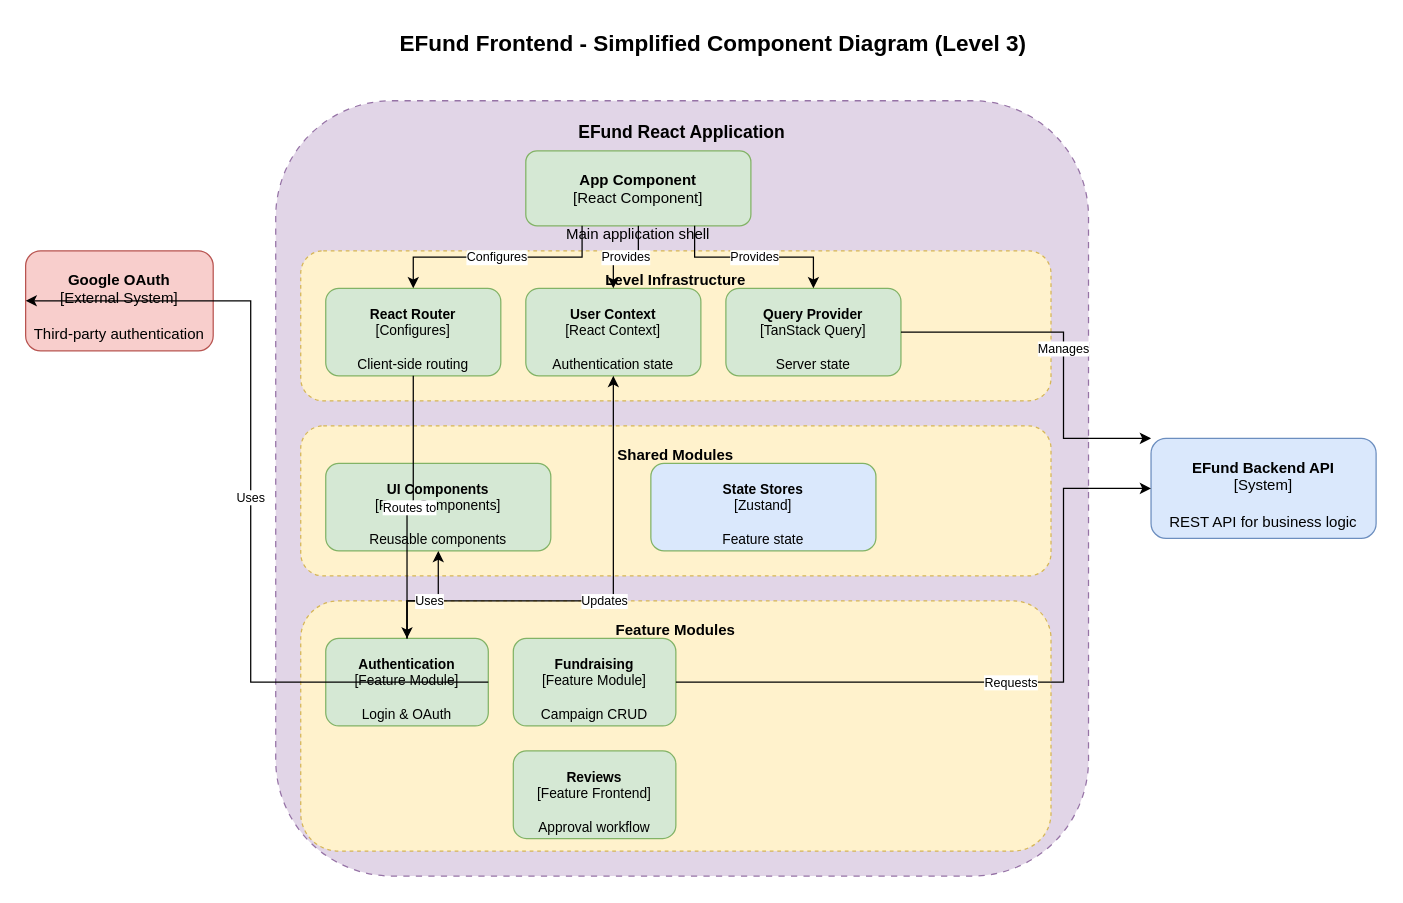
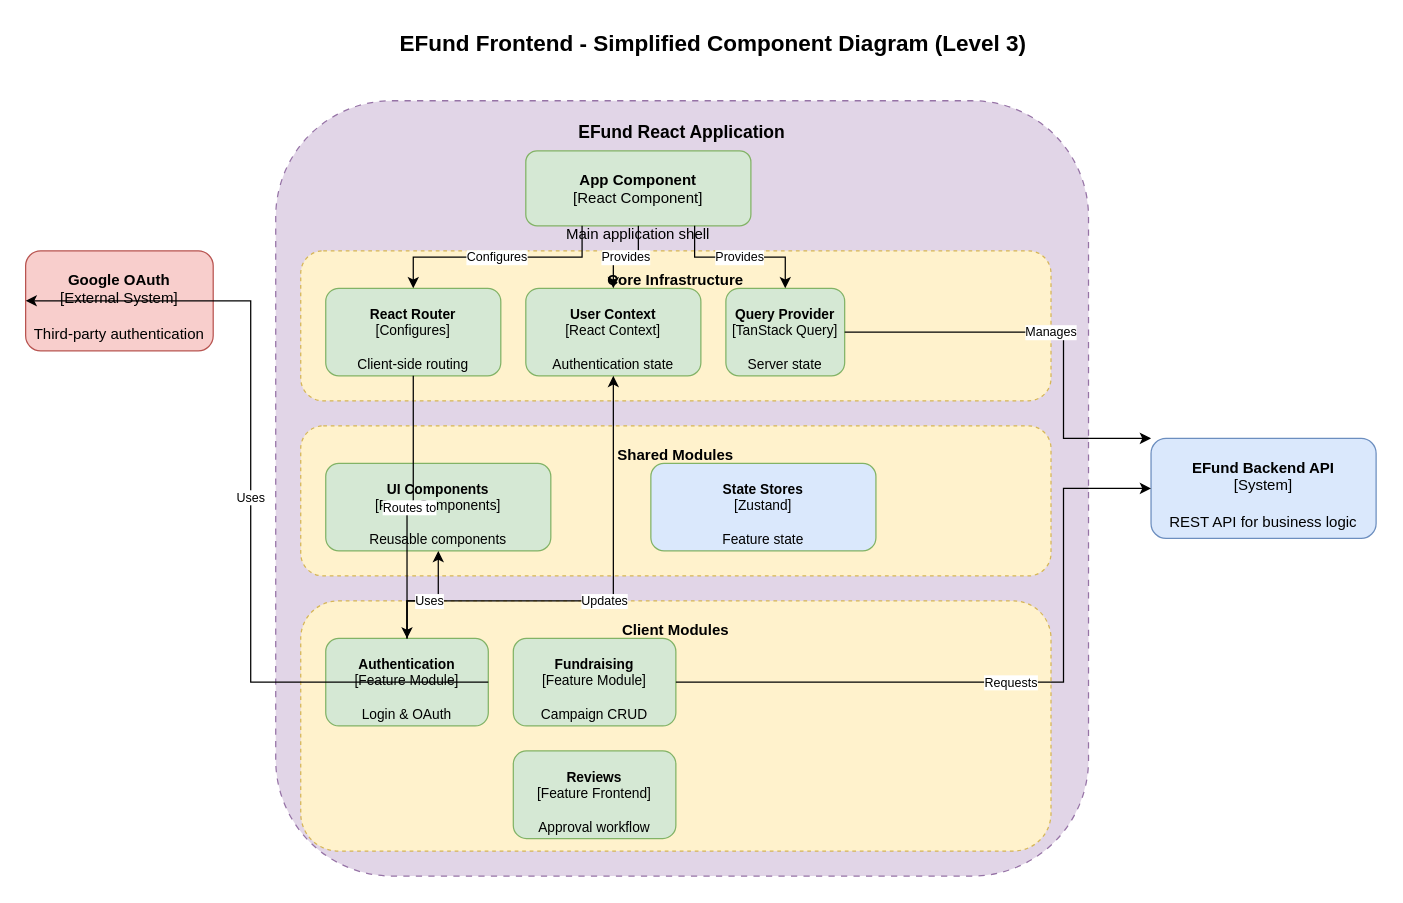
(676, 281) -> (676, 281)
(813, 332) -> (785, 332)
(676, 631) -> (676, 631)
